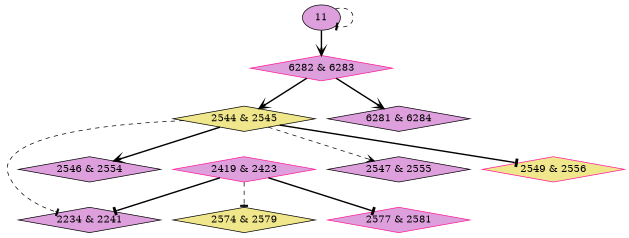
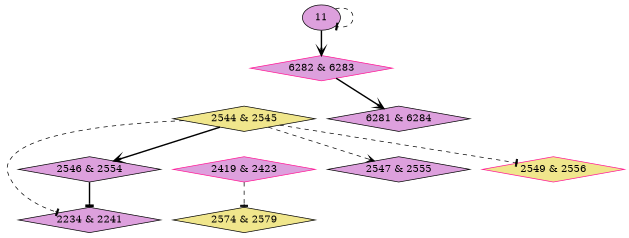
(286, 92) -> none
(397, 144) -> (397, 144)
(169, 194) -> (90, 193)
(399, 220) -> none
